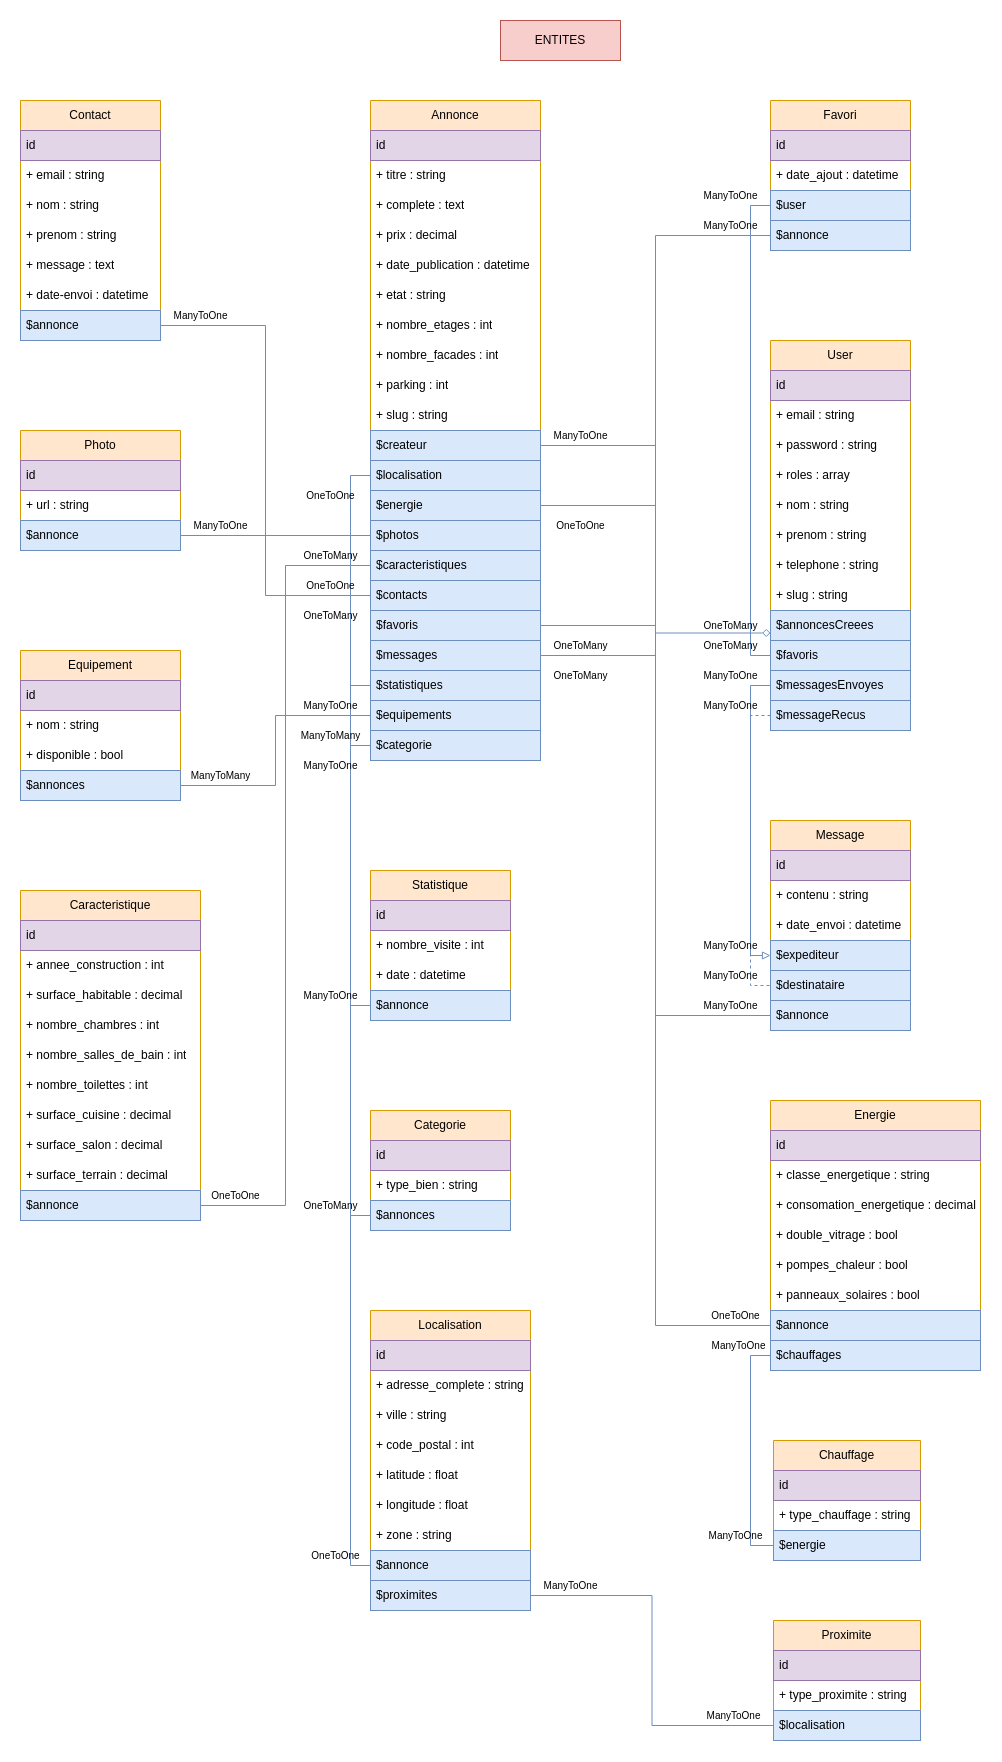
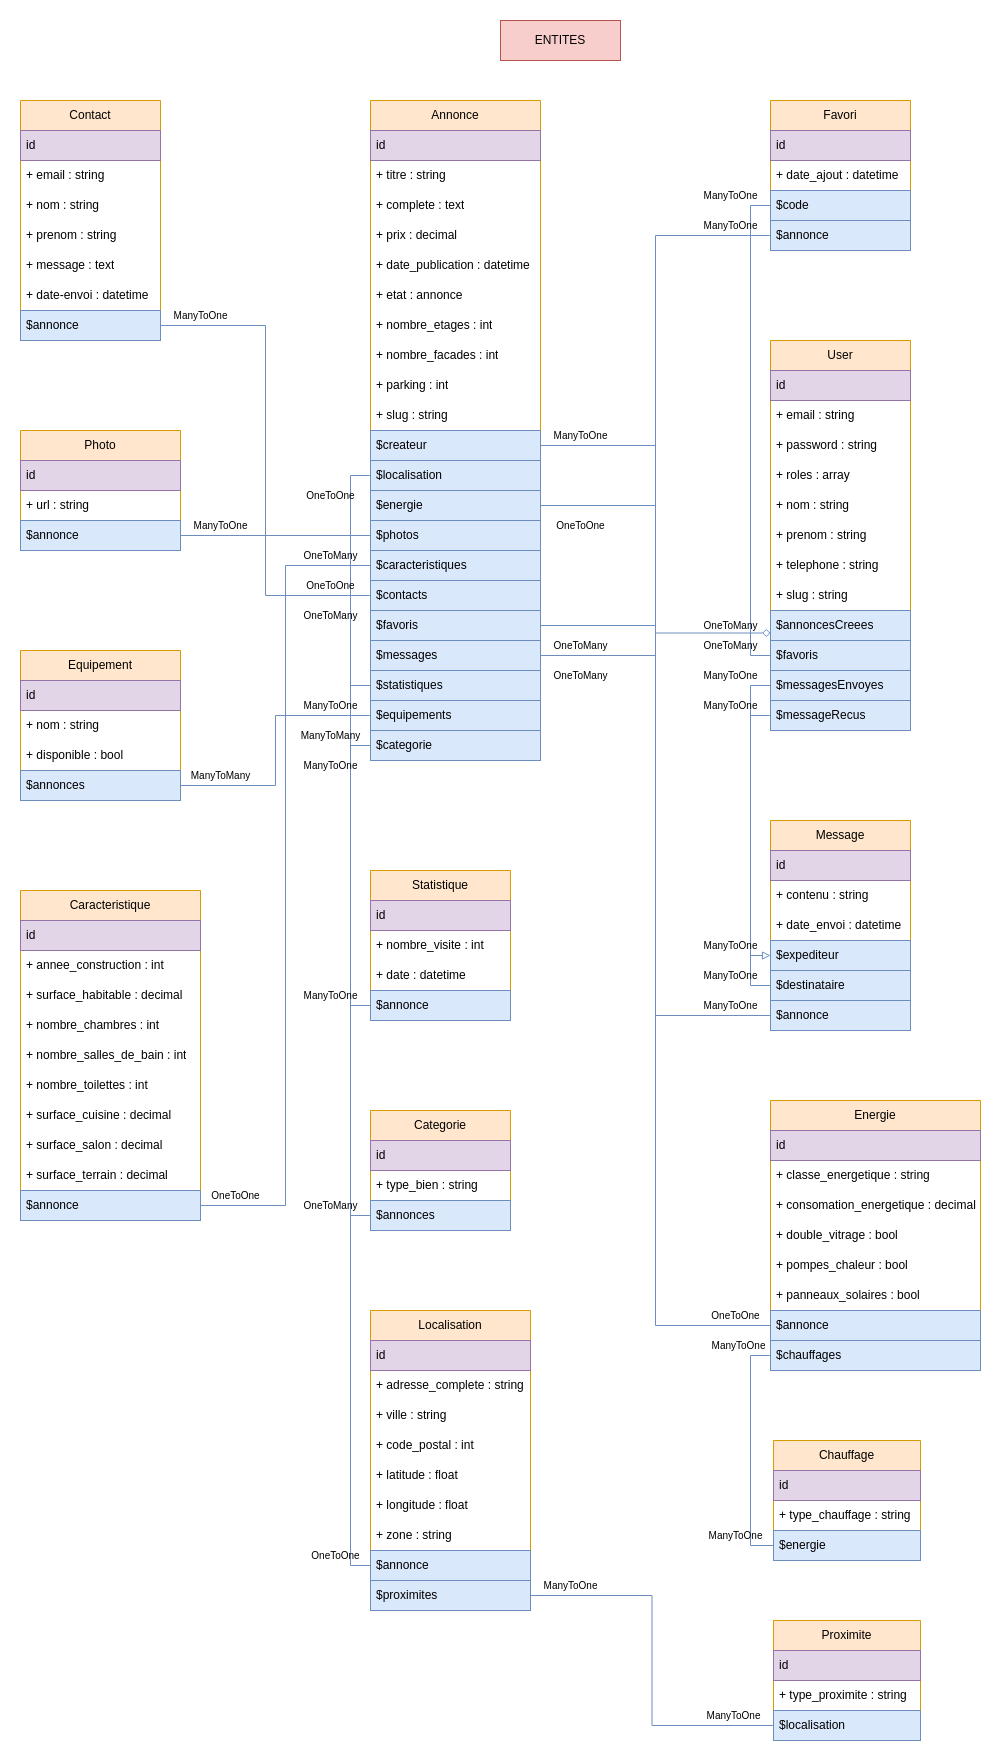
(793, 206) -> (793, 206)
(419, 296) -> (424, 296)
(751, 981) -> (751, 981)
